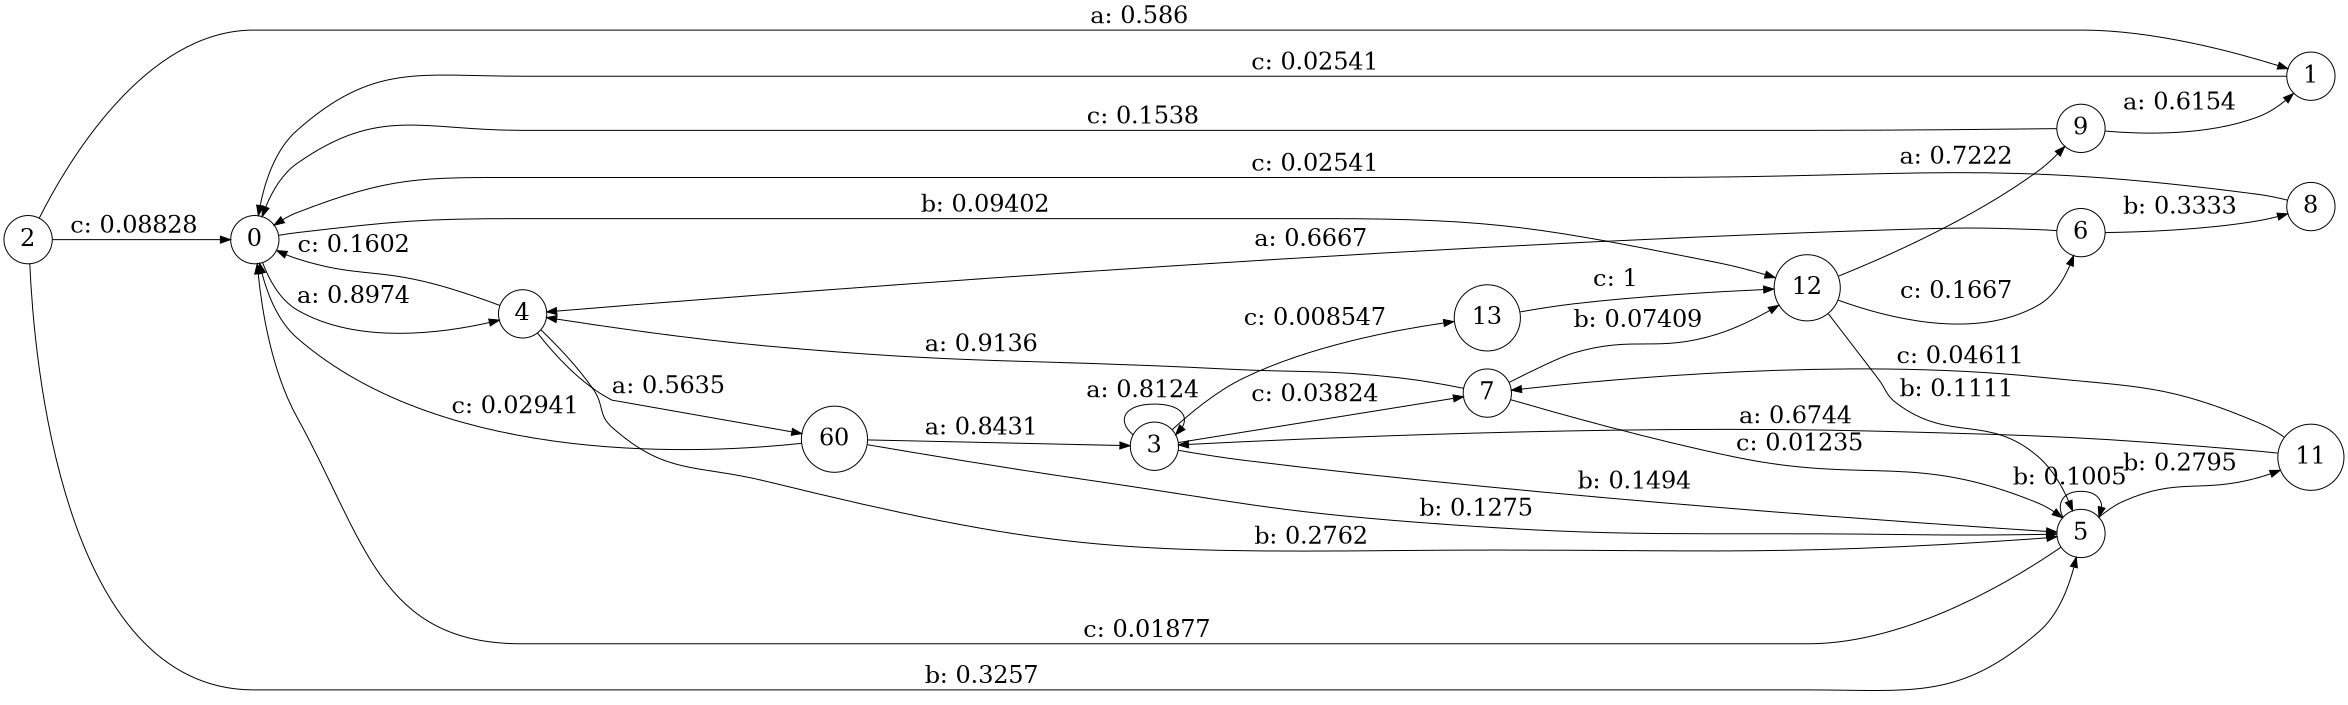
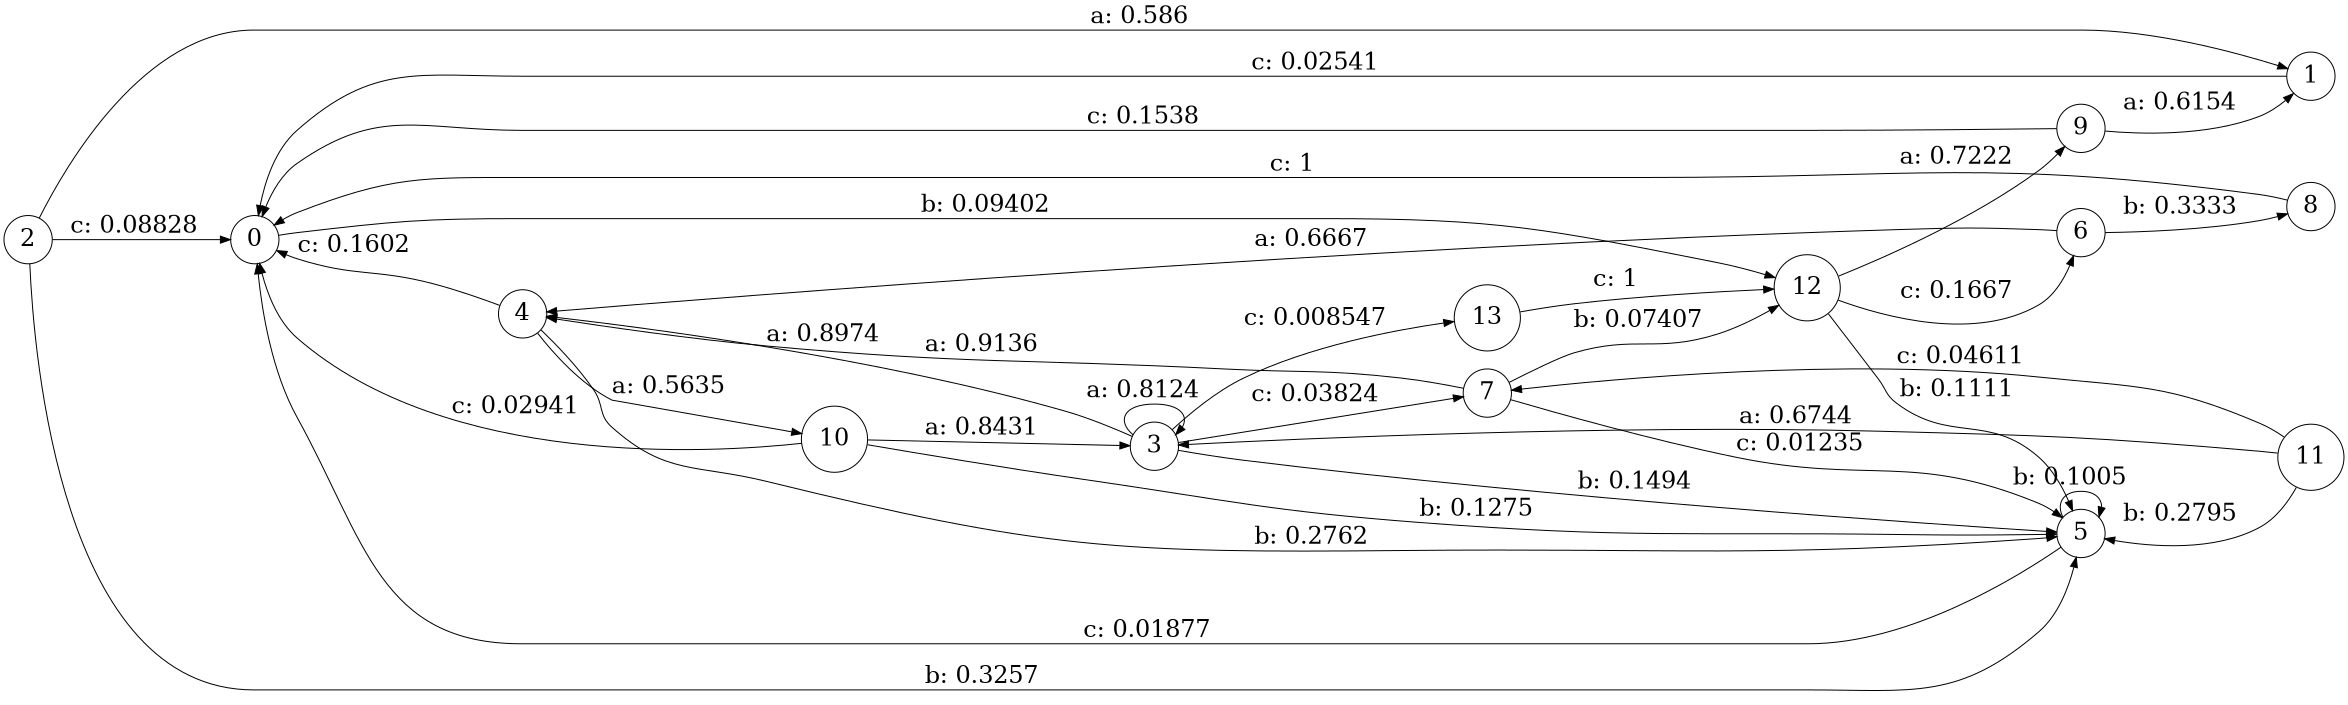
(1322, 164) -> (1322, 164)
(1646, 321) -> (1646, 321)
(362, 331) -> (848, 361)
(834, 439) -> (834, 439)
(2182, 487) -> (2216, 542)
